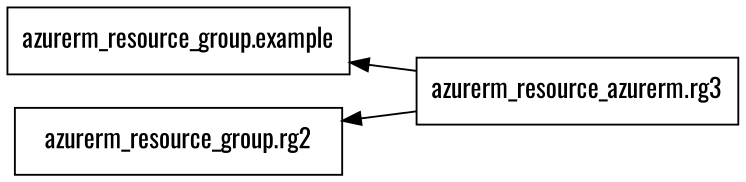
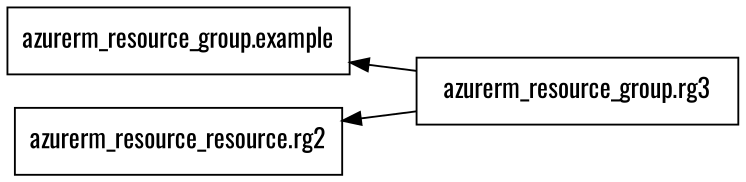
(577, 91) -> (577, 91)
(179, 141) -> (179, 141)
